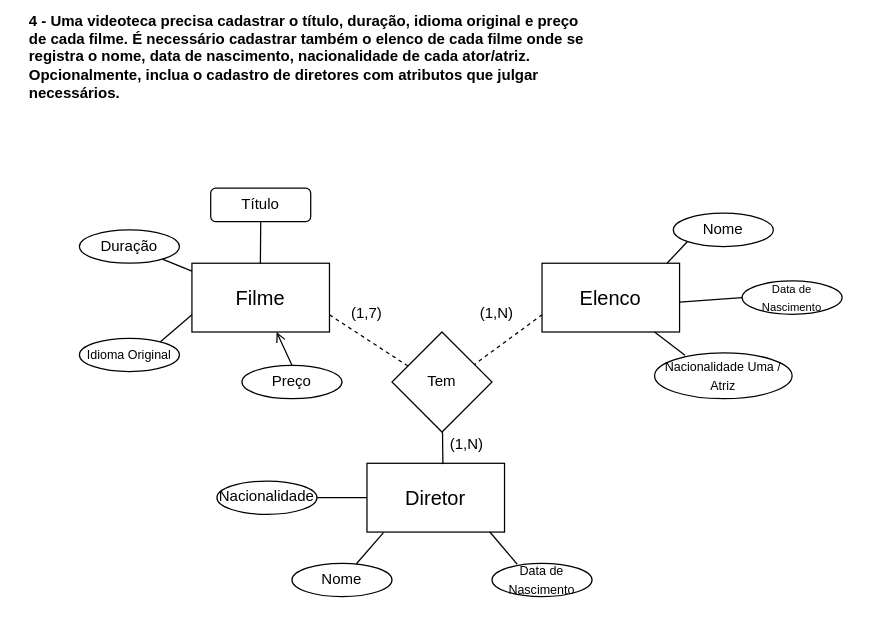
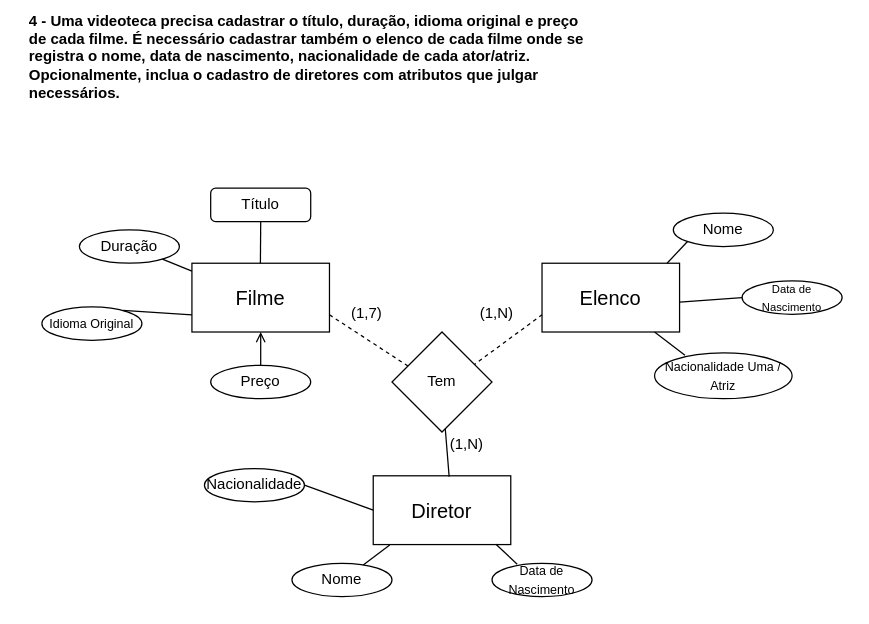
(129, 355) -> (92, 324)
(292, 382) -> (261, 382)
(267, 497) -> (254, 485)
(436, 498) -> (442, 510)
